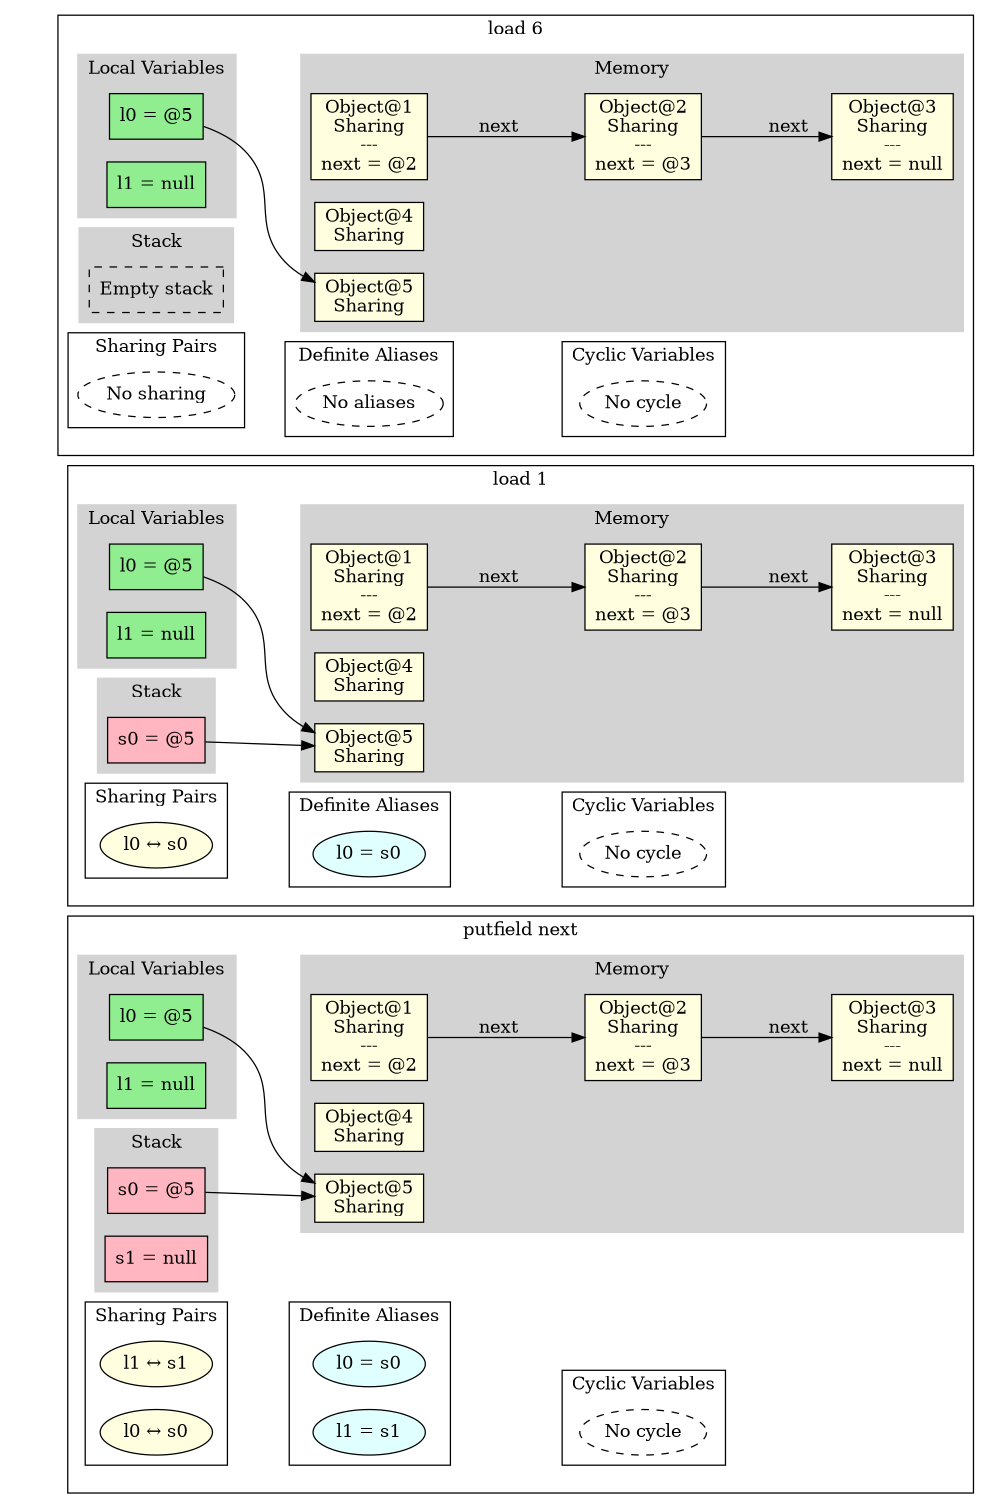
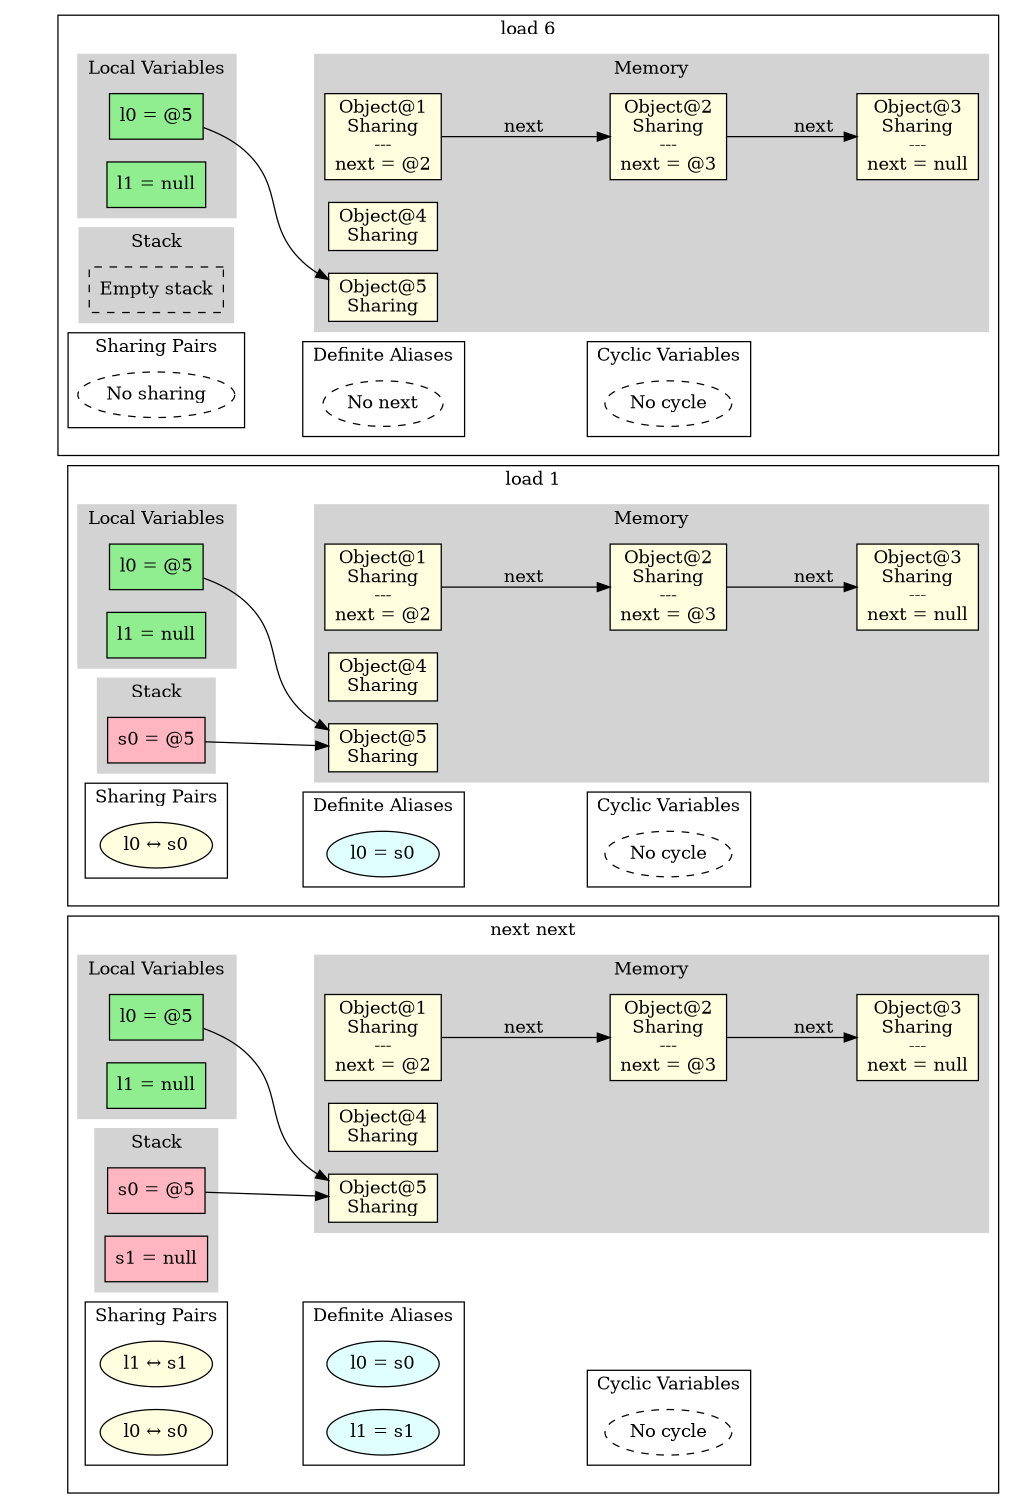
(369, 404) -> (383, 404)
(521, 931) -> (533, 931)
